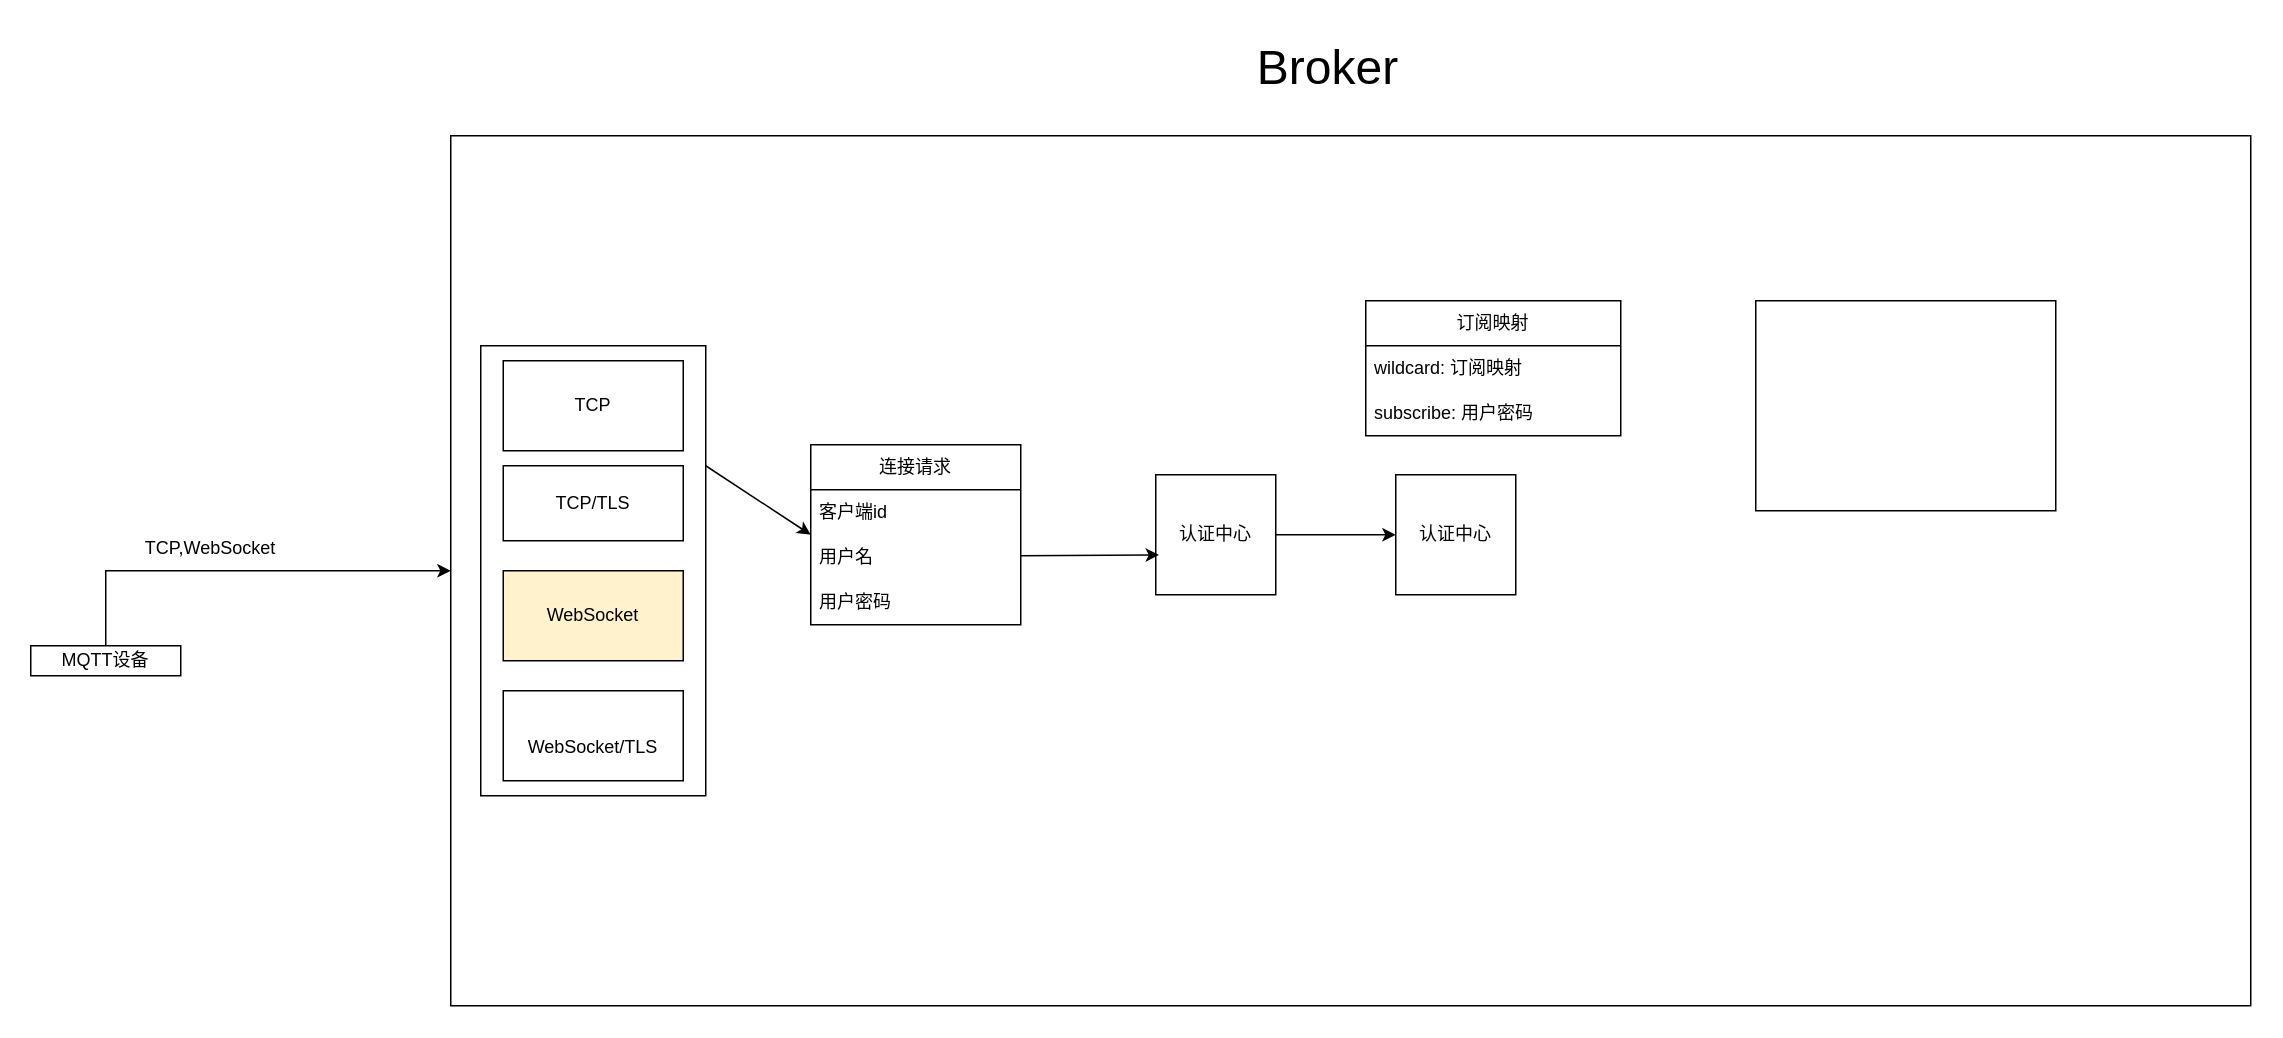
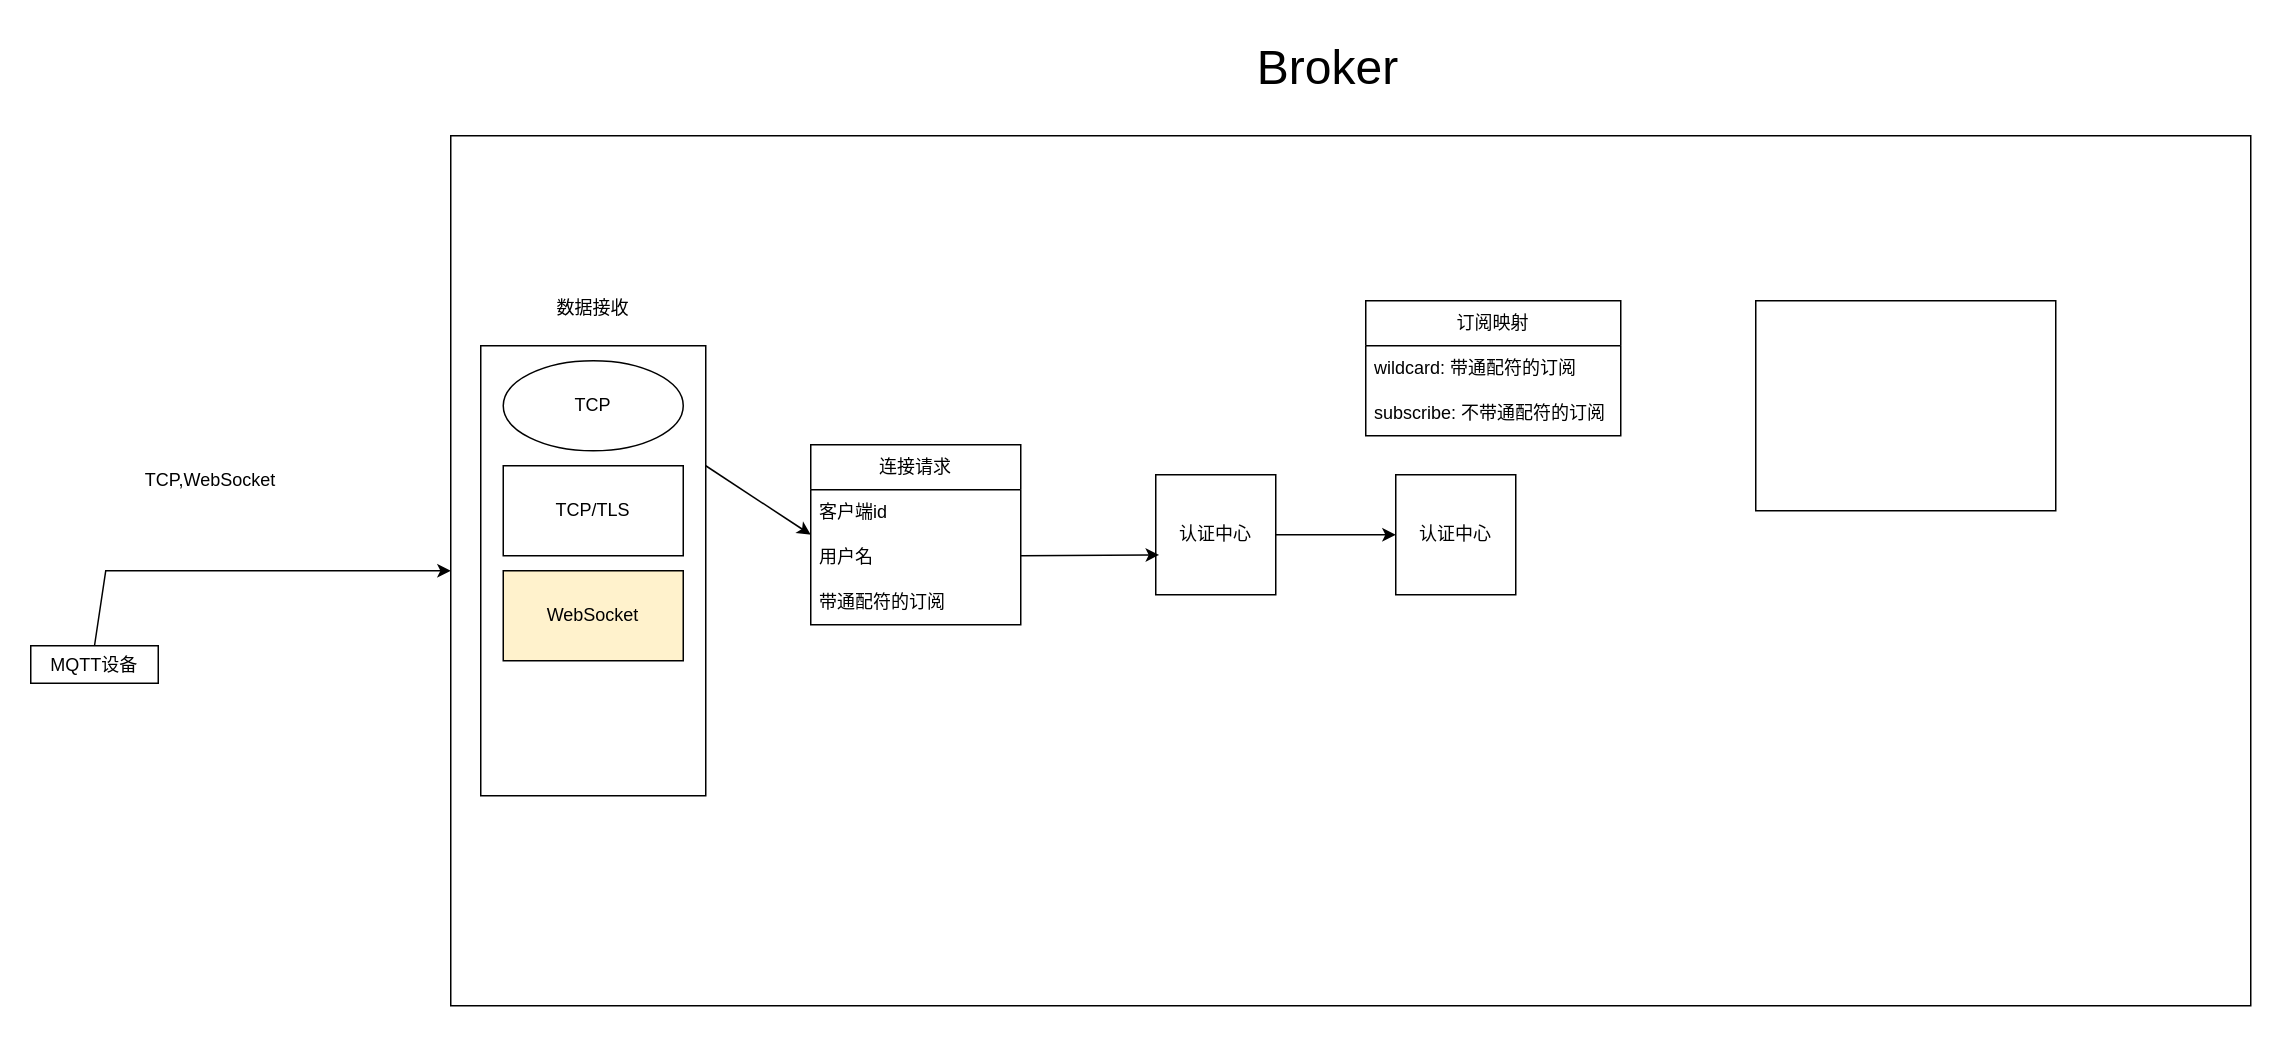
none -> (593, 308)
(1452, 368) -> (1479, 368)
(593, 406) -> (593, 406)
(1459, 413) -> (1495, 413)
(593, 503) -> (593, 511)
(211, 548) -> (211, 481)
(856, 602) -> (883, 602)
(106, 661) -> (95, 665)
(593, 736) -> none
